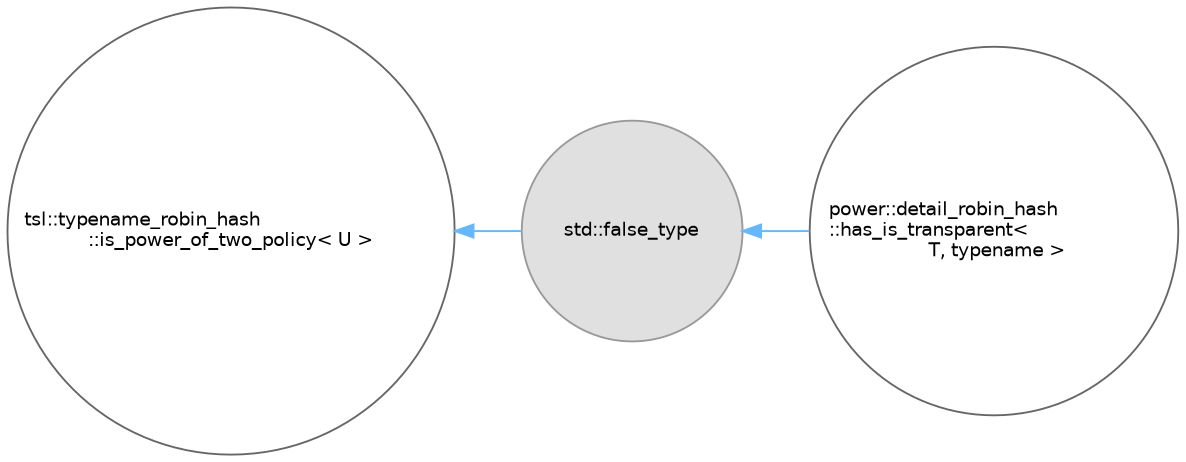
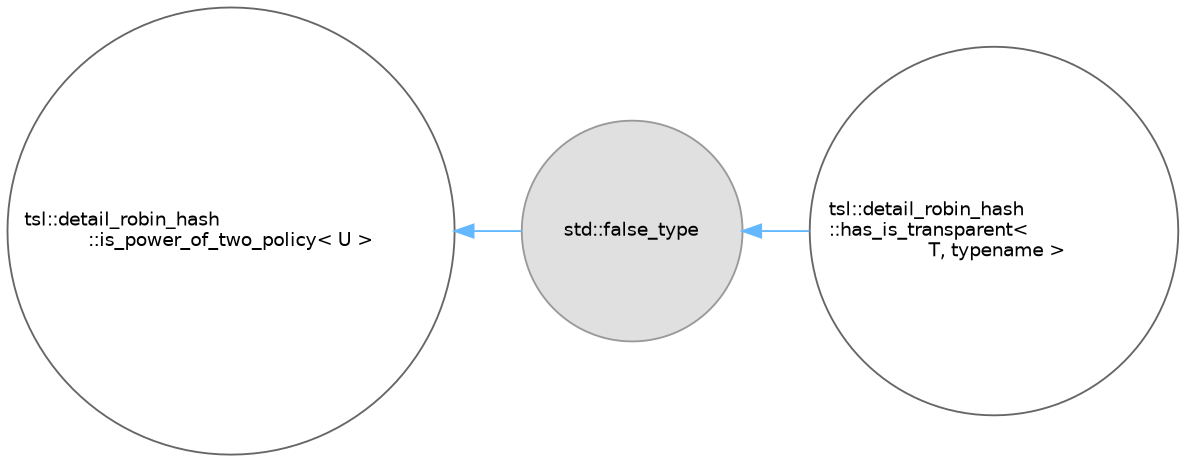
(231, 231) -> (231, 231)
(994, 231) -> (994, 231)
